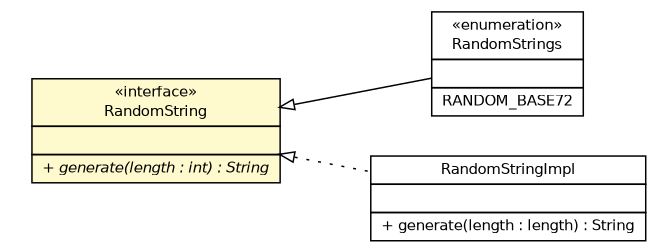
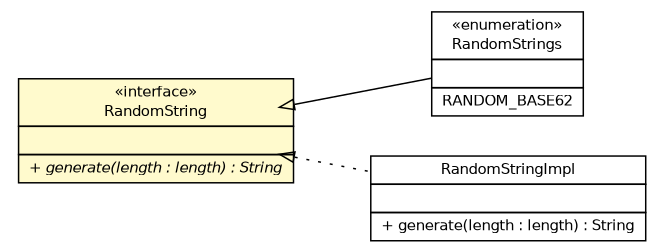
(508, 101) -> (508, 101)
(156, 168) -> (156, 168)
